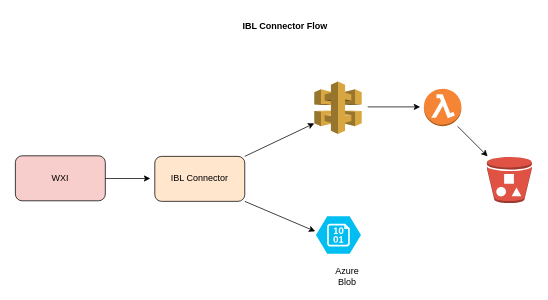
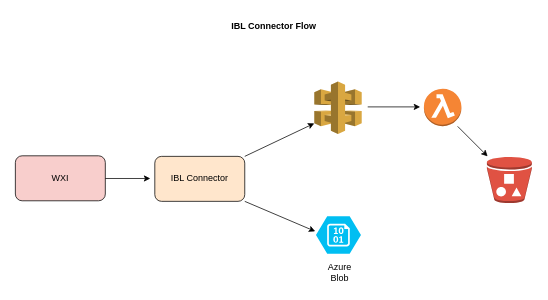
(285, 27) -> (274, 27)
(348, 276) -> (340, 273)
